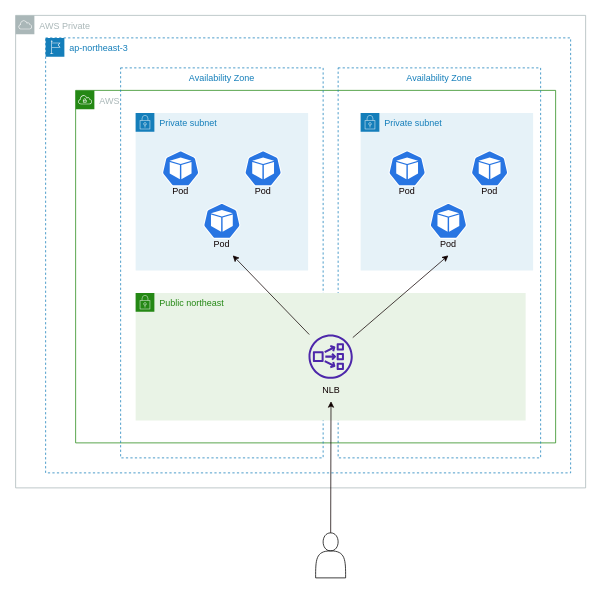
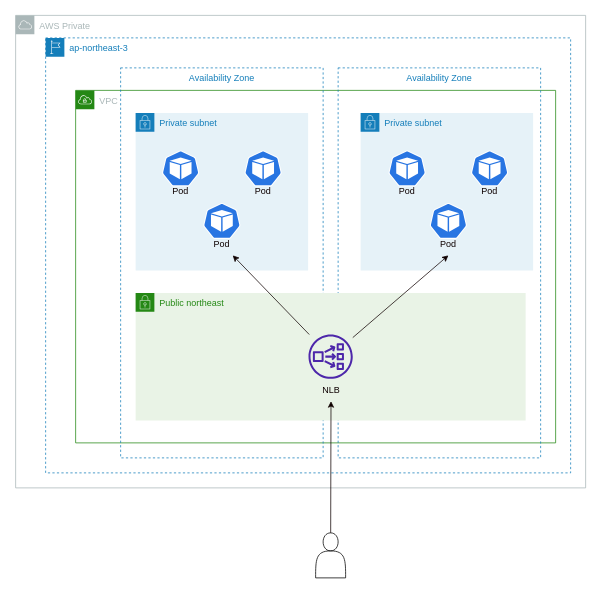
(107, 101) -> (107, 101)
